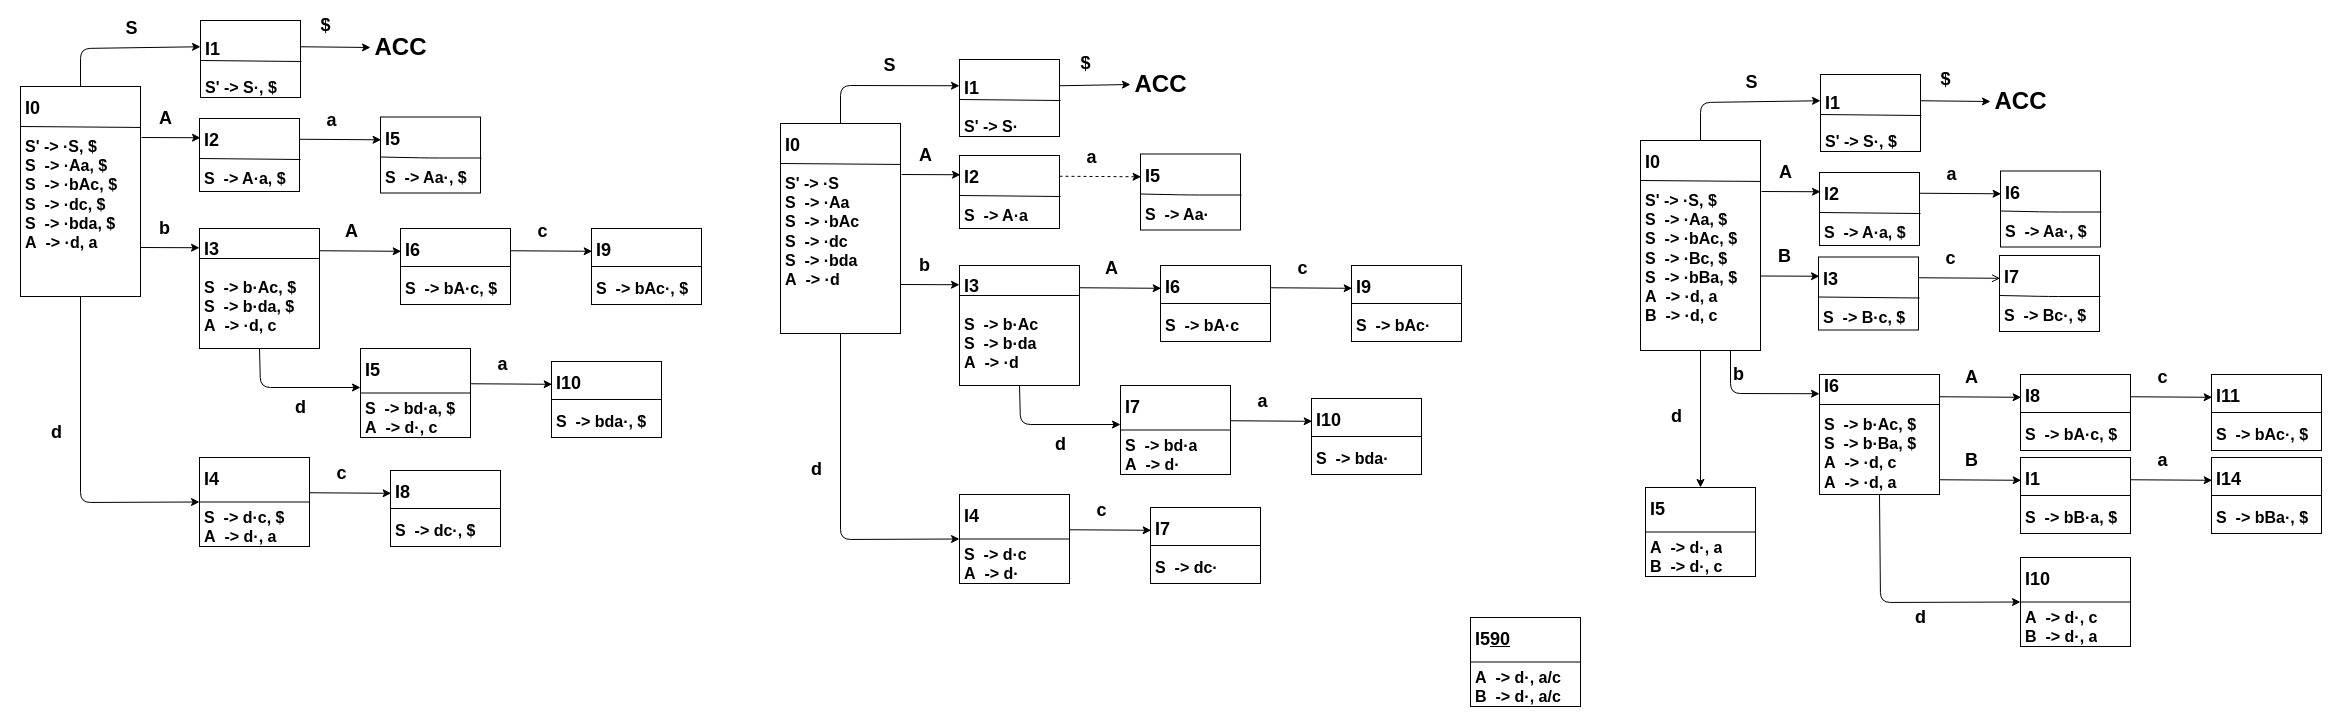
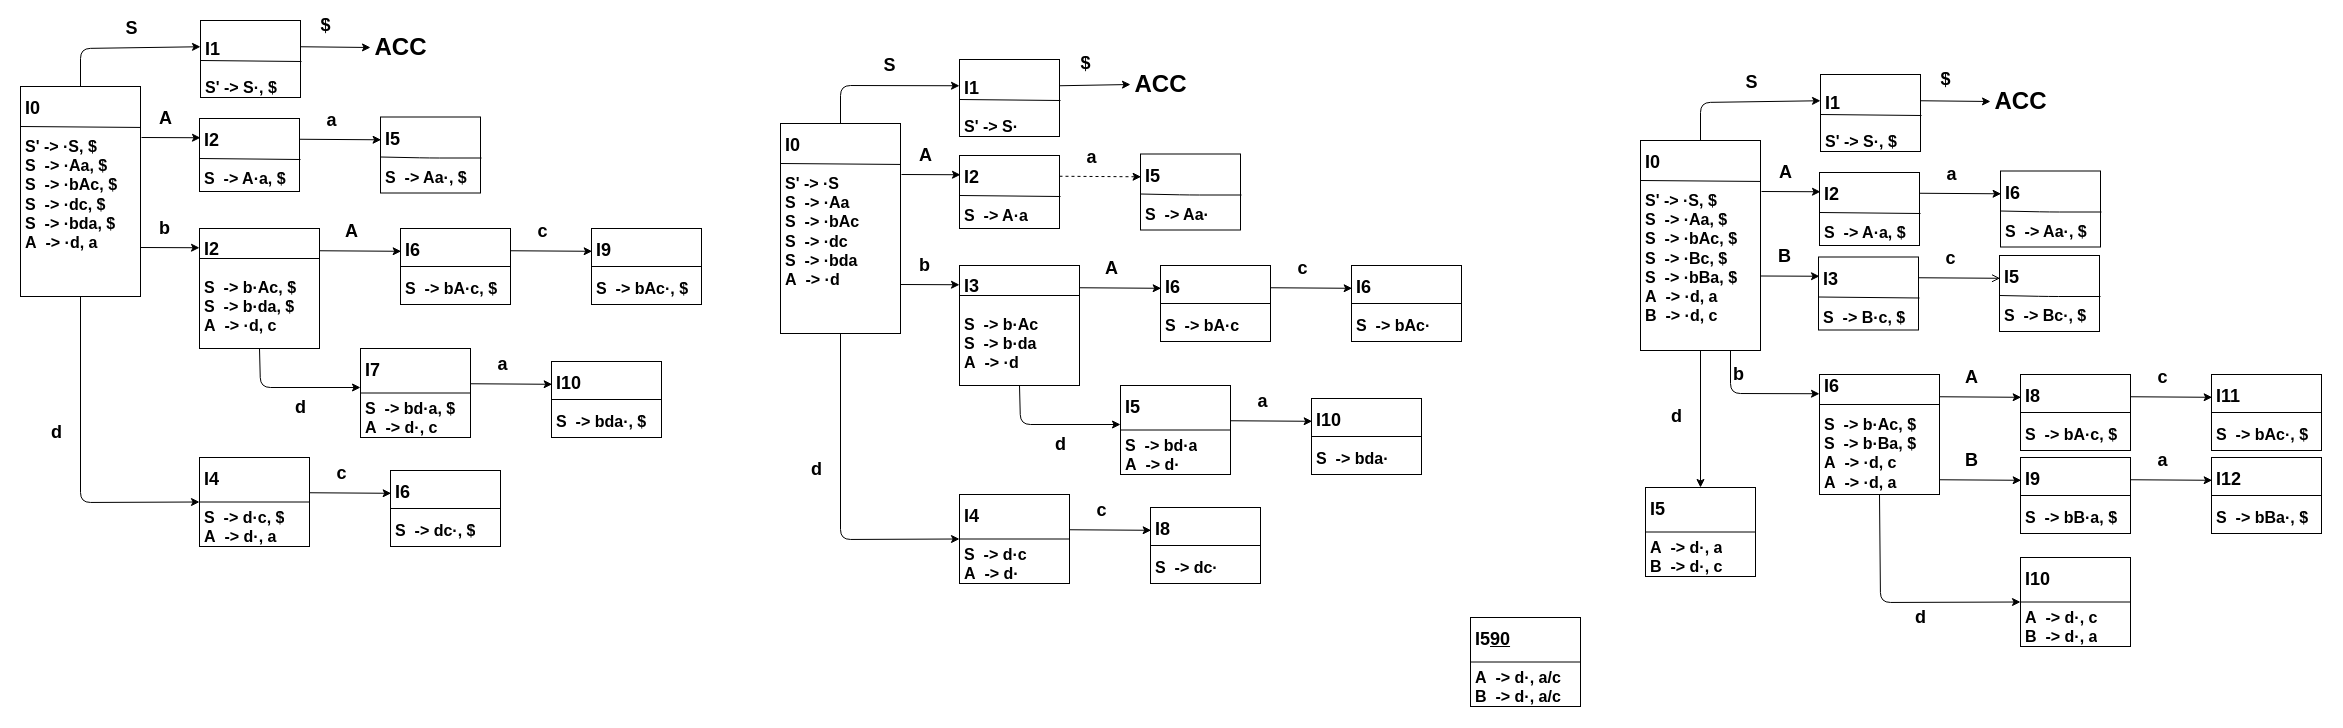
(242, 246) -> (242, 246)
(2039, 260) -> (2039, 260)
(1387, 270) -> (1387, 270)
(403, 360) -> (403, 360)
(1156, 397) -> (1156, 397)
(2063, 462) -> (2063, 462)
(2254, 462) -> (2254, 462)
(430, 475) -> (430, 475)
(1183, 512) -> (1183, 512)
